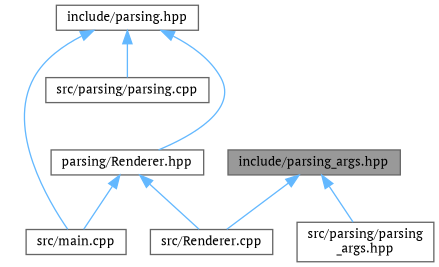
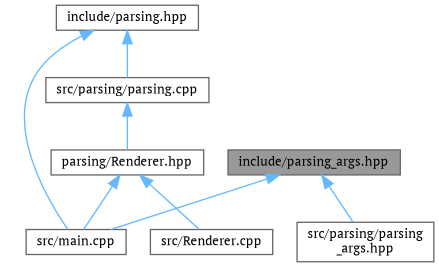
(224, 98) -> (127, 133)
(258, 206) -> (189, 204)
